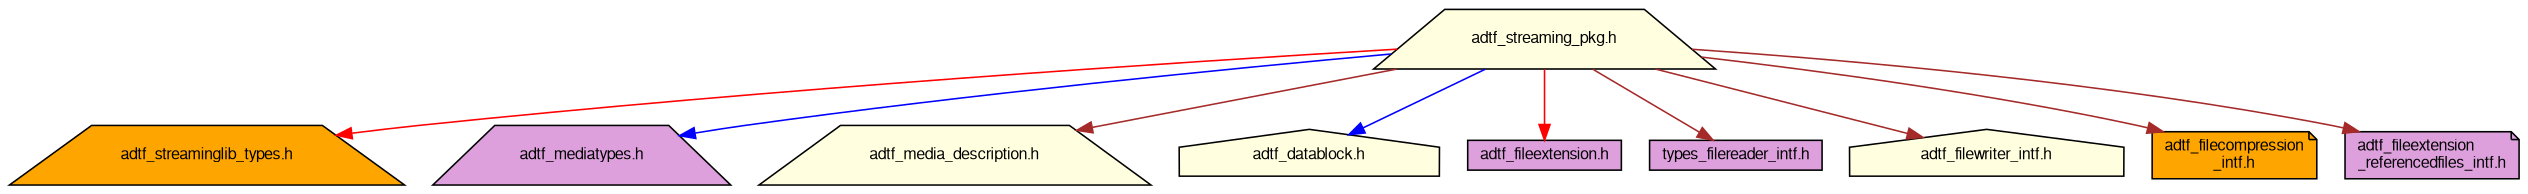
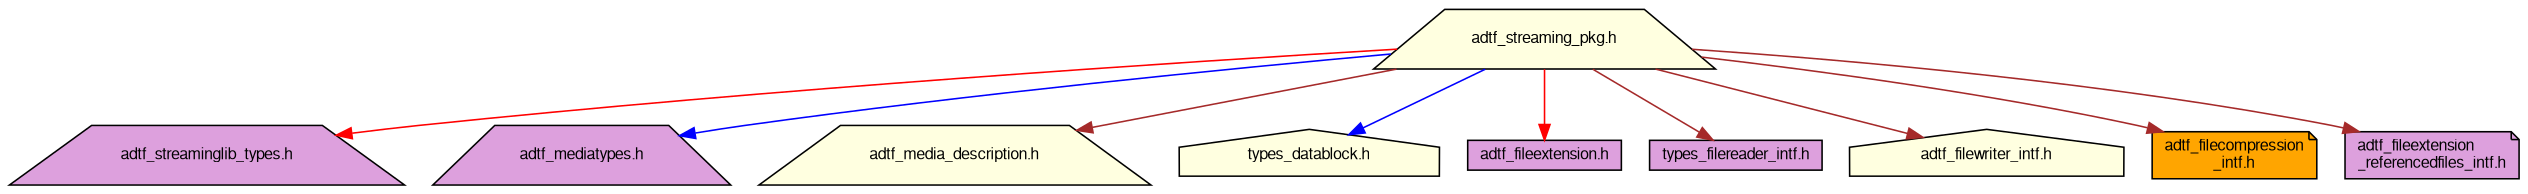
(207, 155) -> (207, 155)
(1309, 155) -> (1309, 155)
